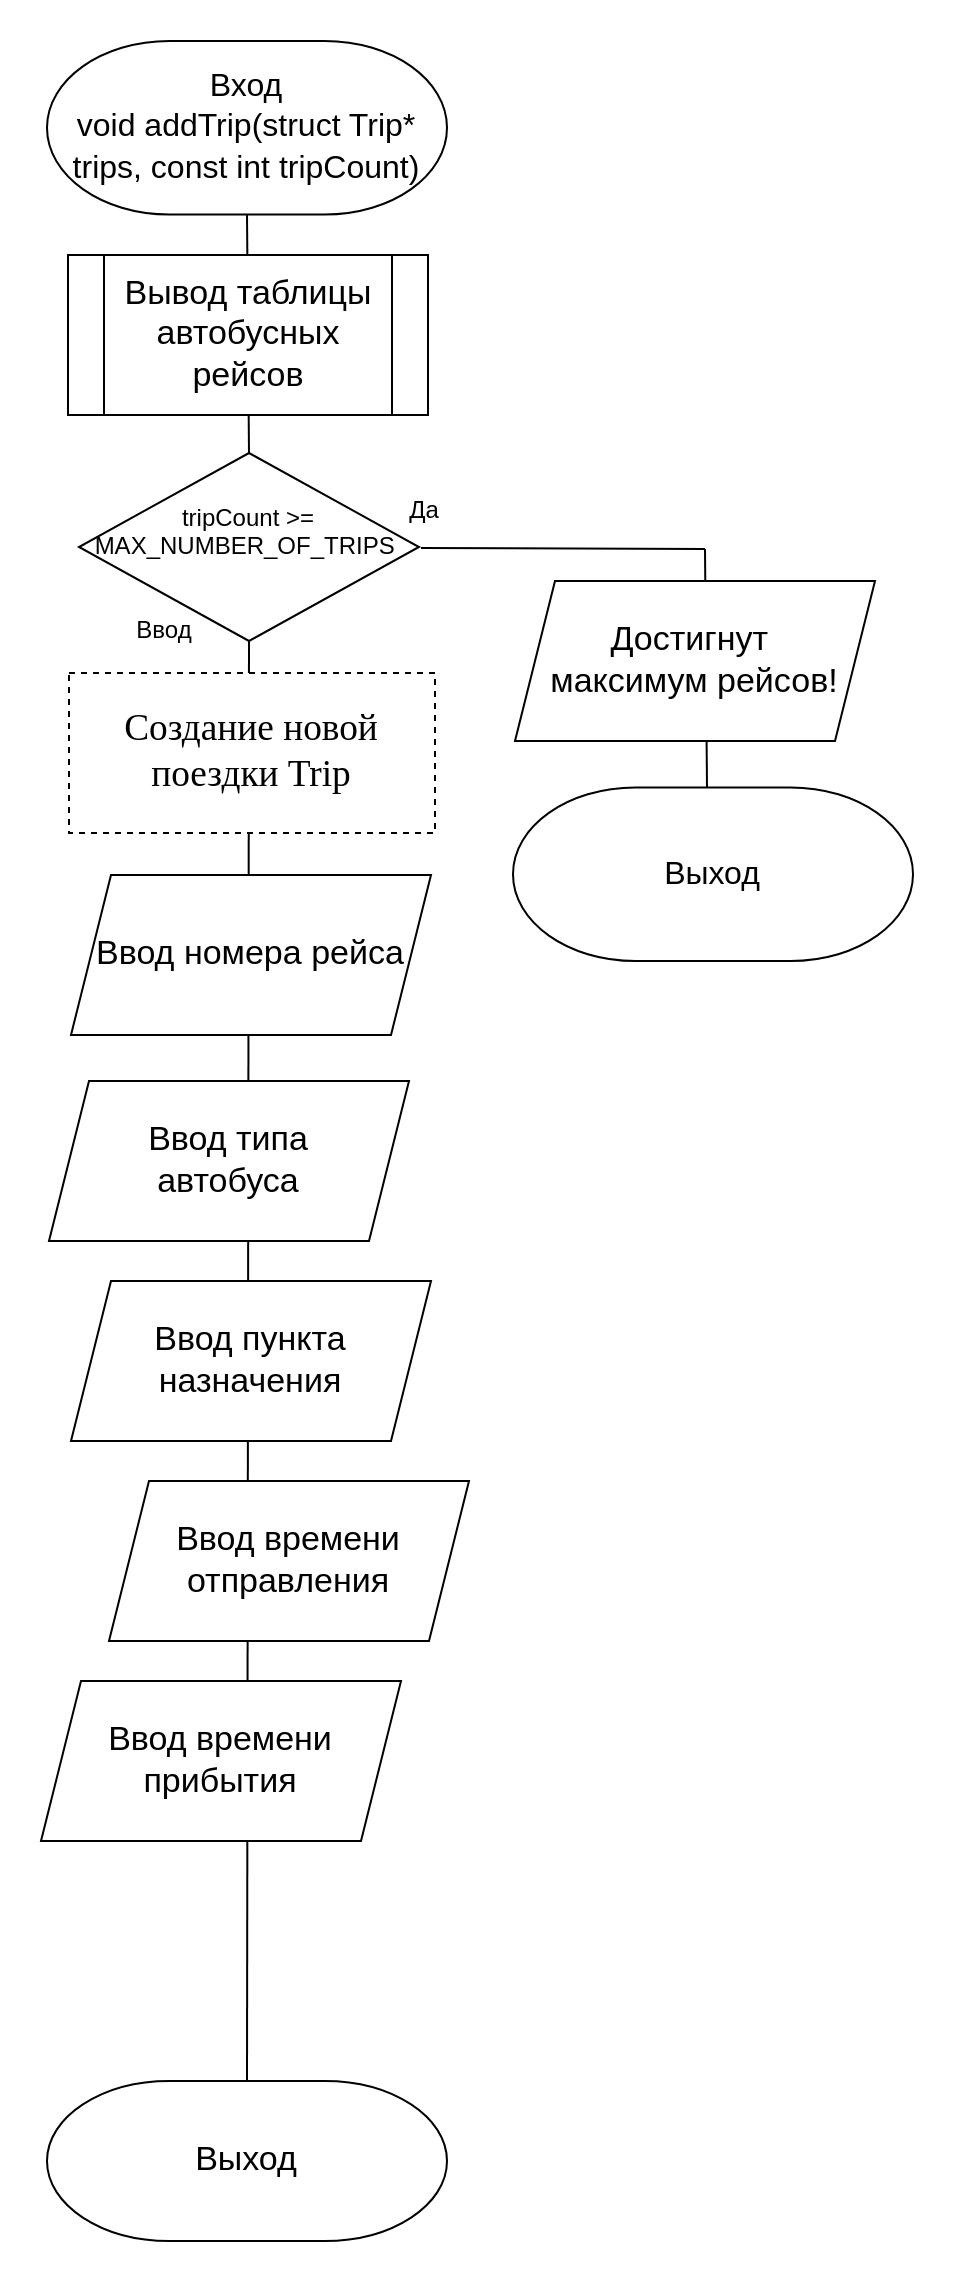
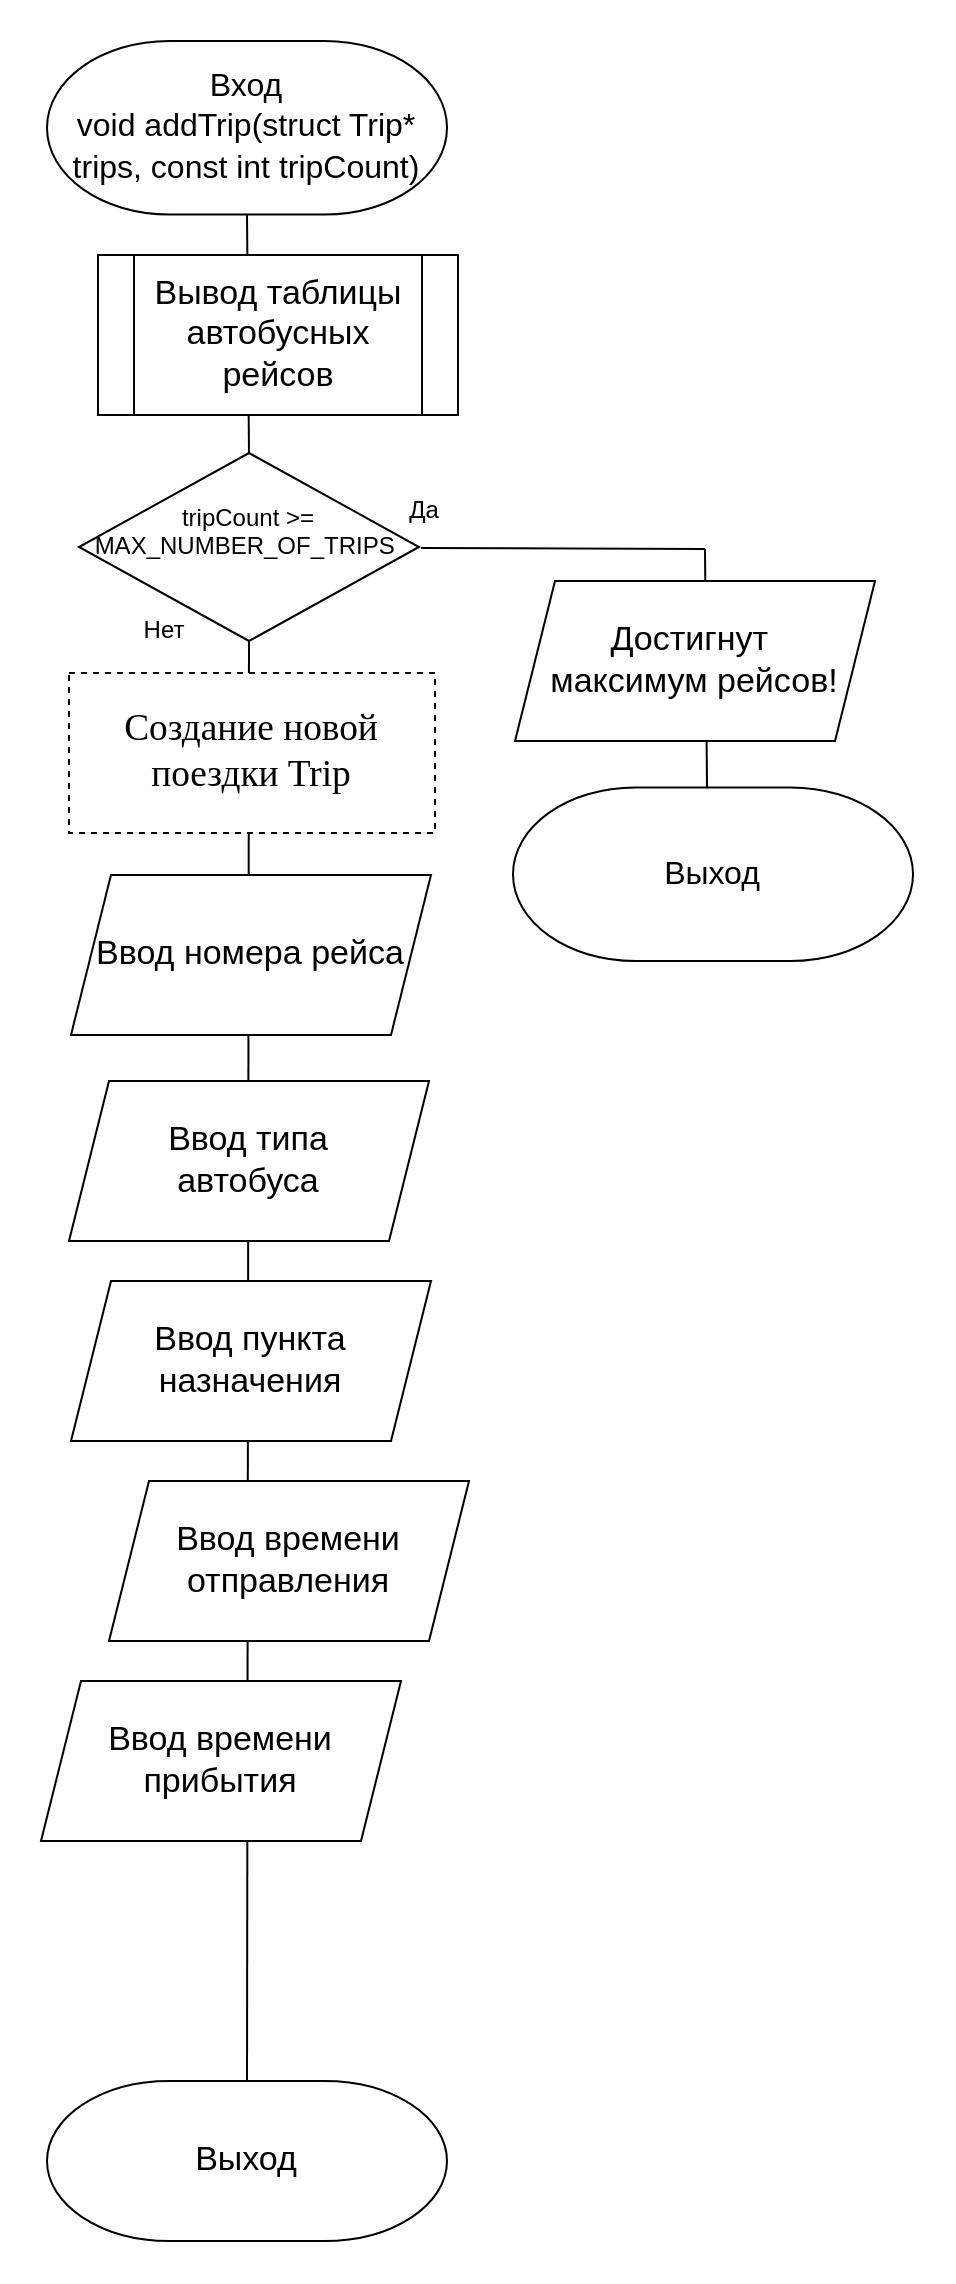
(248, 335) -> (278, 335)
(165, 631) -> (165, 631)
(229, 1161) -> (249, 1161)
